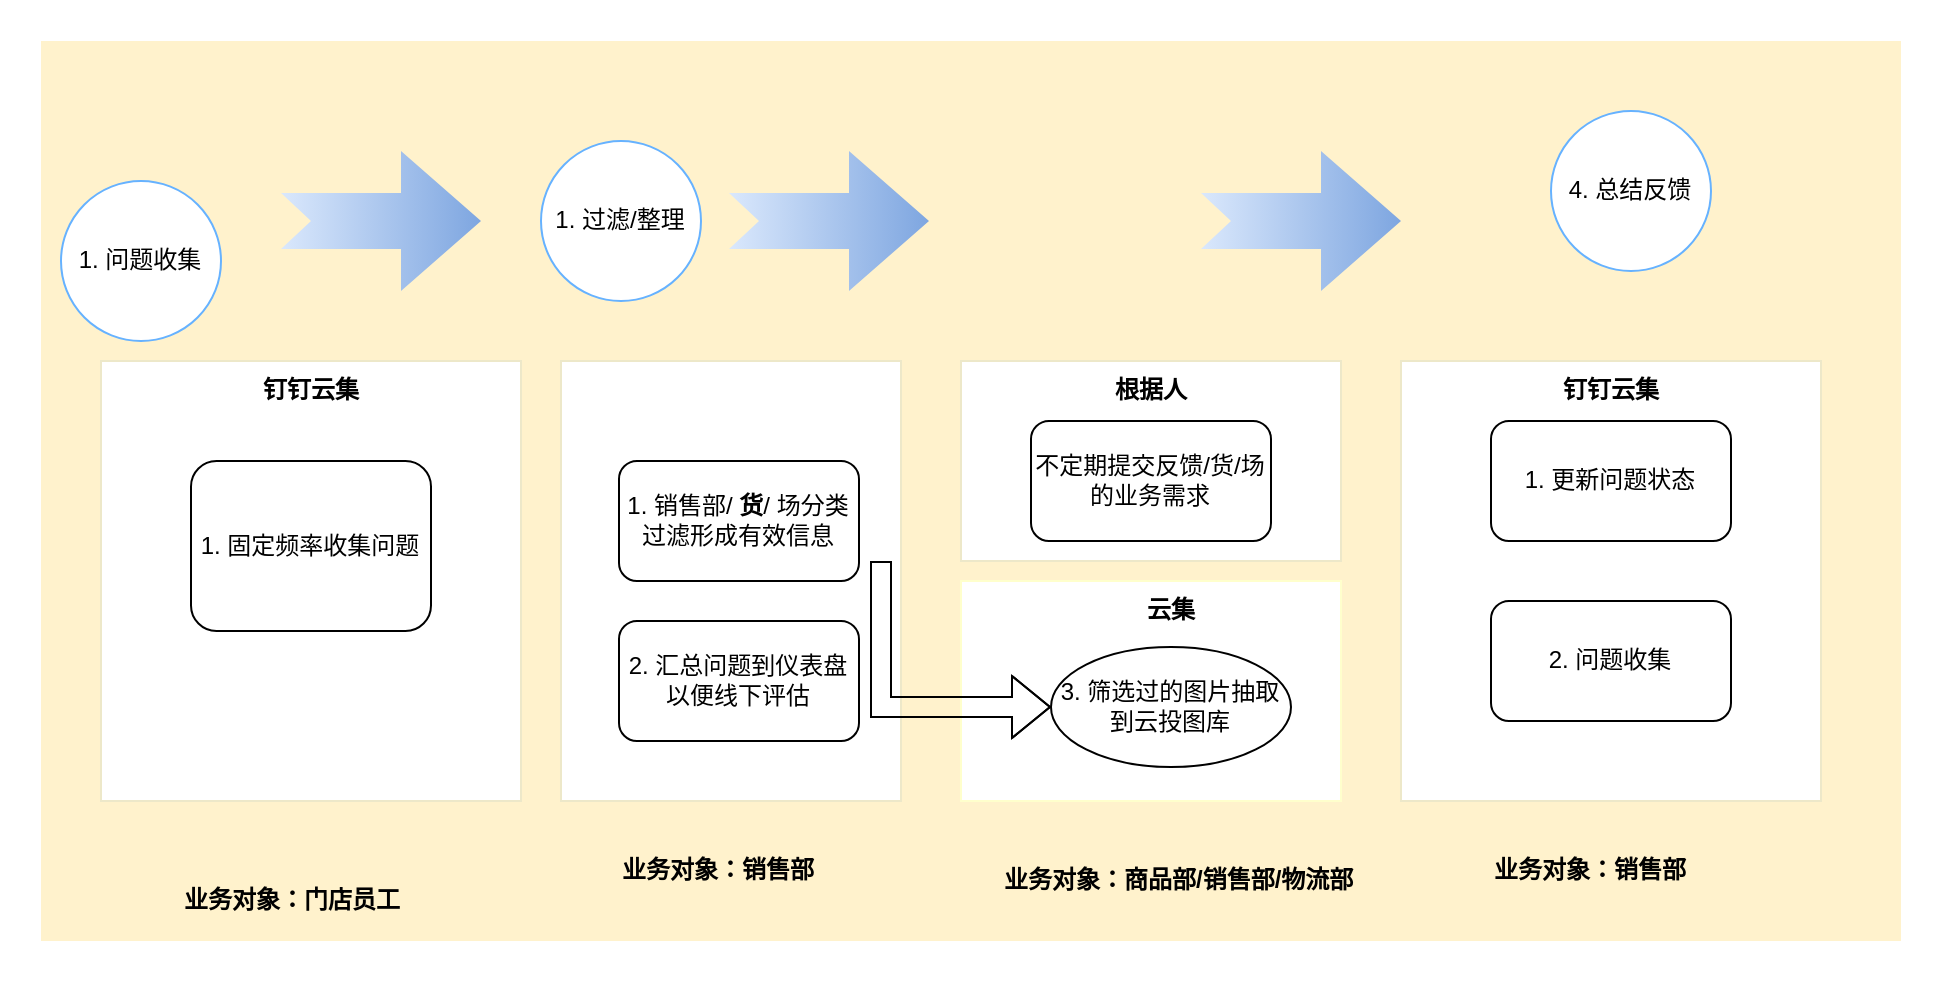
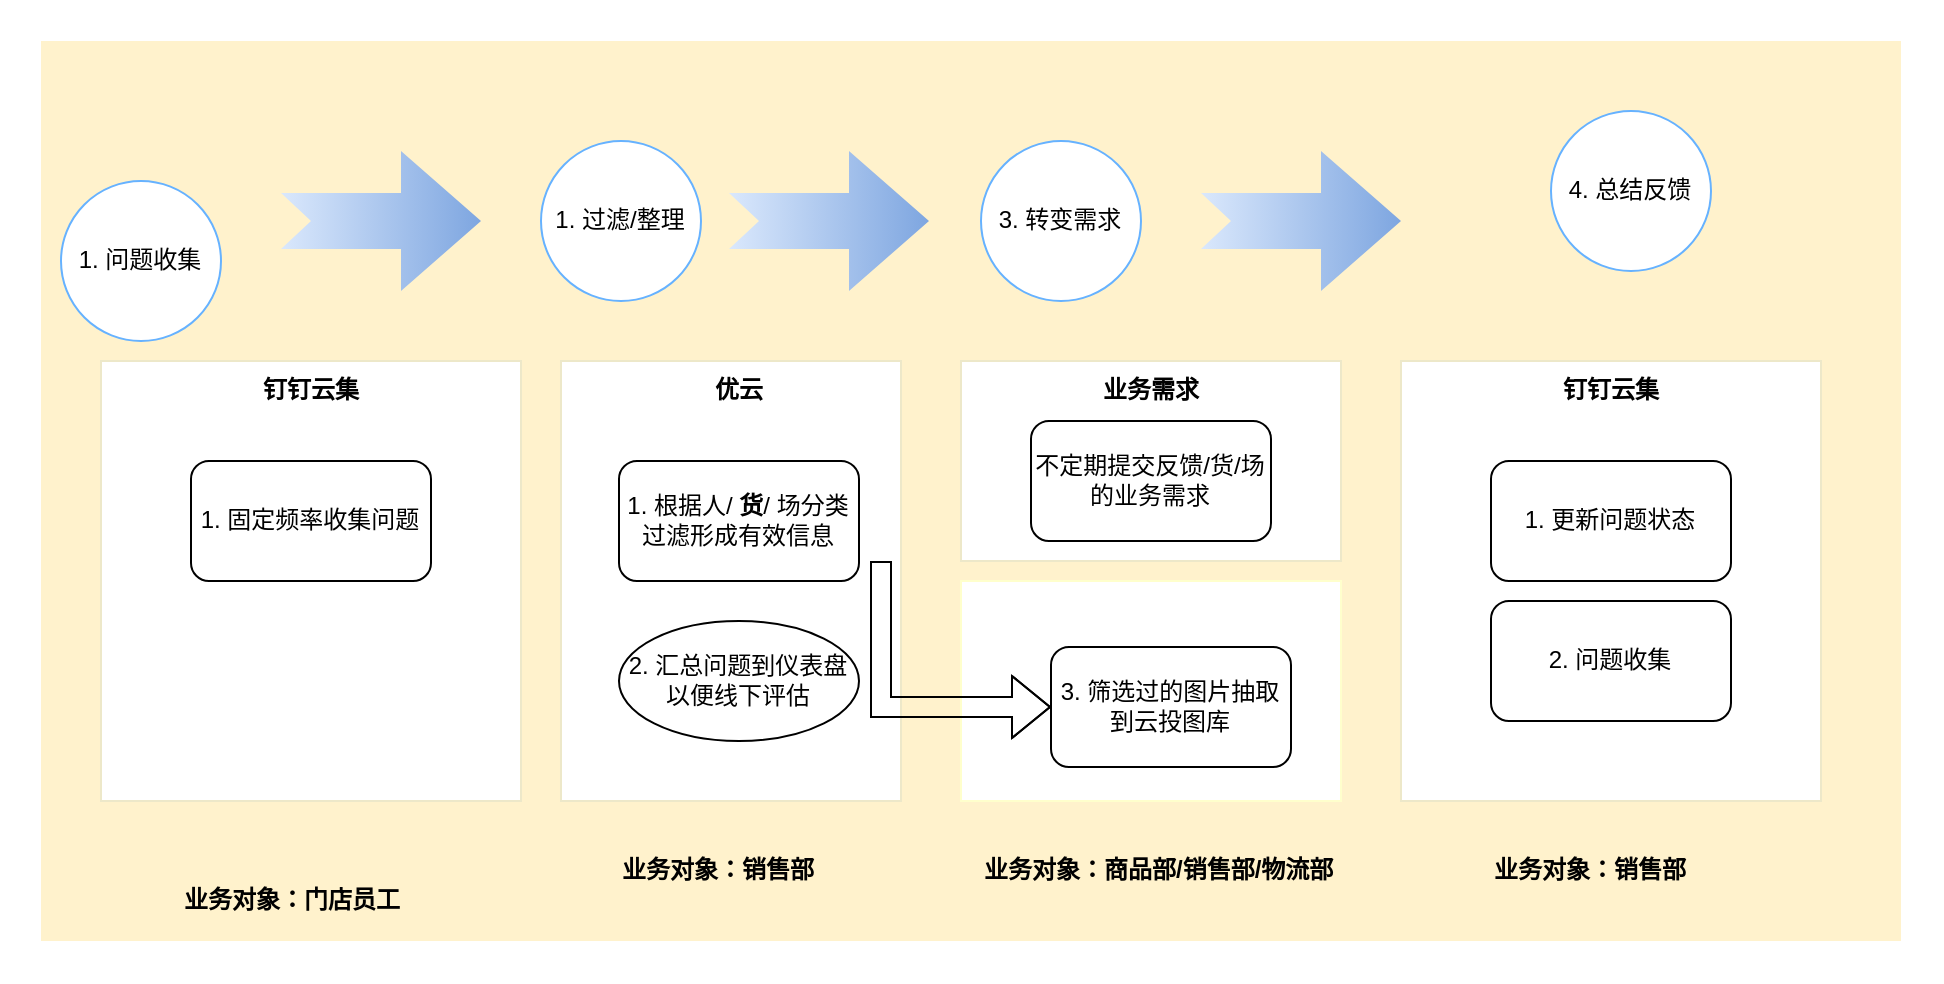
none -> (1061, 221)
none -> (739, 391)
(1152, 391) -> (1152, 391)
(1611, 481) -> (1611, 521)
(739, 521) -> (739, 521)
(311, 546) -> (311, 521)
(1171, 611) -> none
(739, 681) -> (739, 681)
(1171, 707) -> (1171, 707)
(1201, 881) -> (1181, 871)
